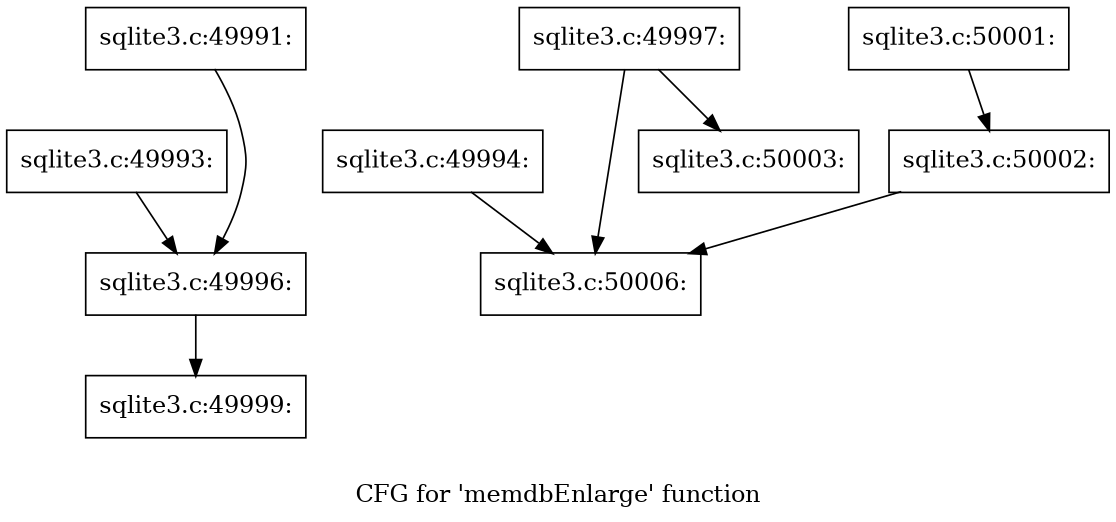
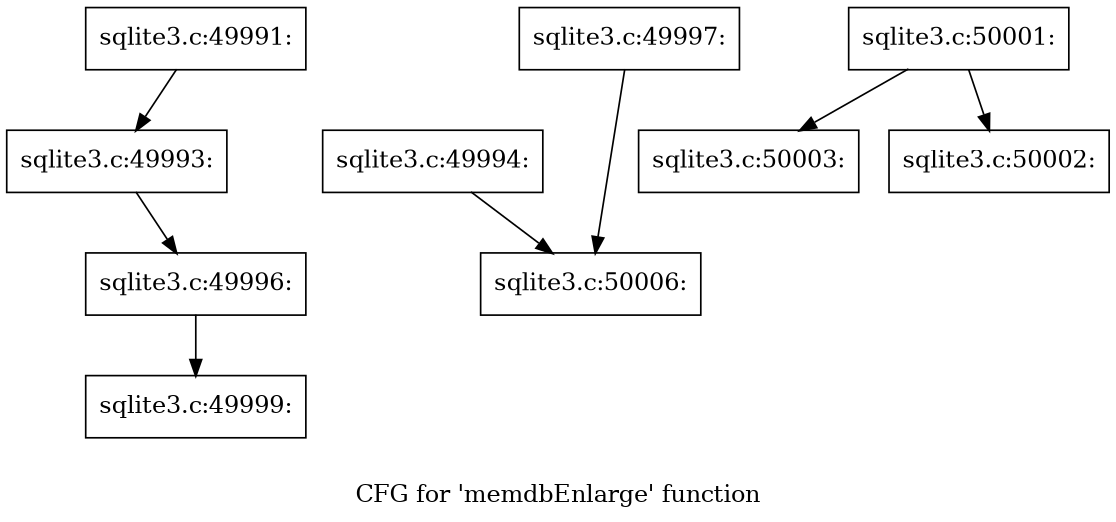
(683, 94) -> (862, 96)
(245, 153) -> (161, 93)
(803, 220) -> none
